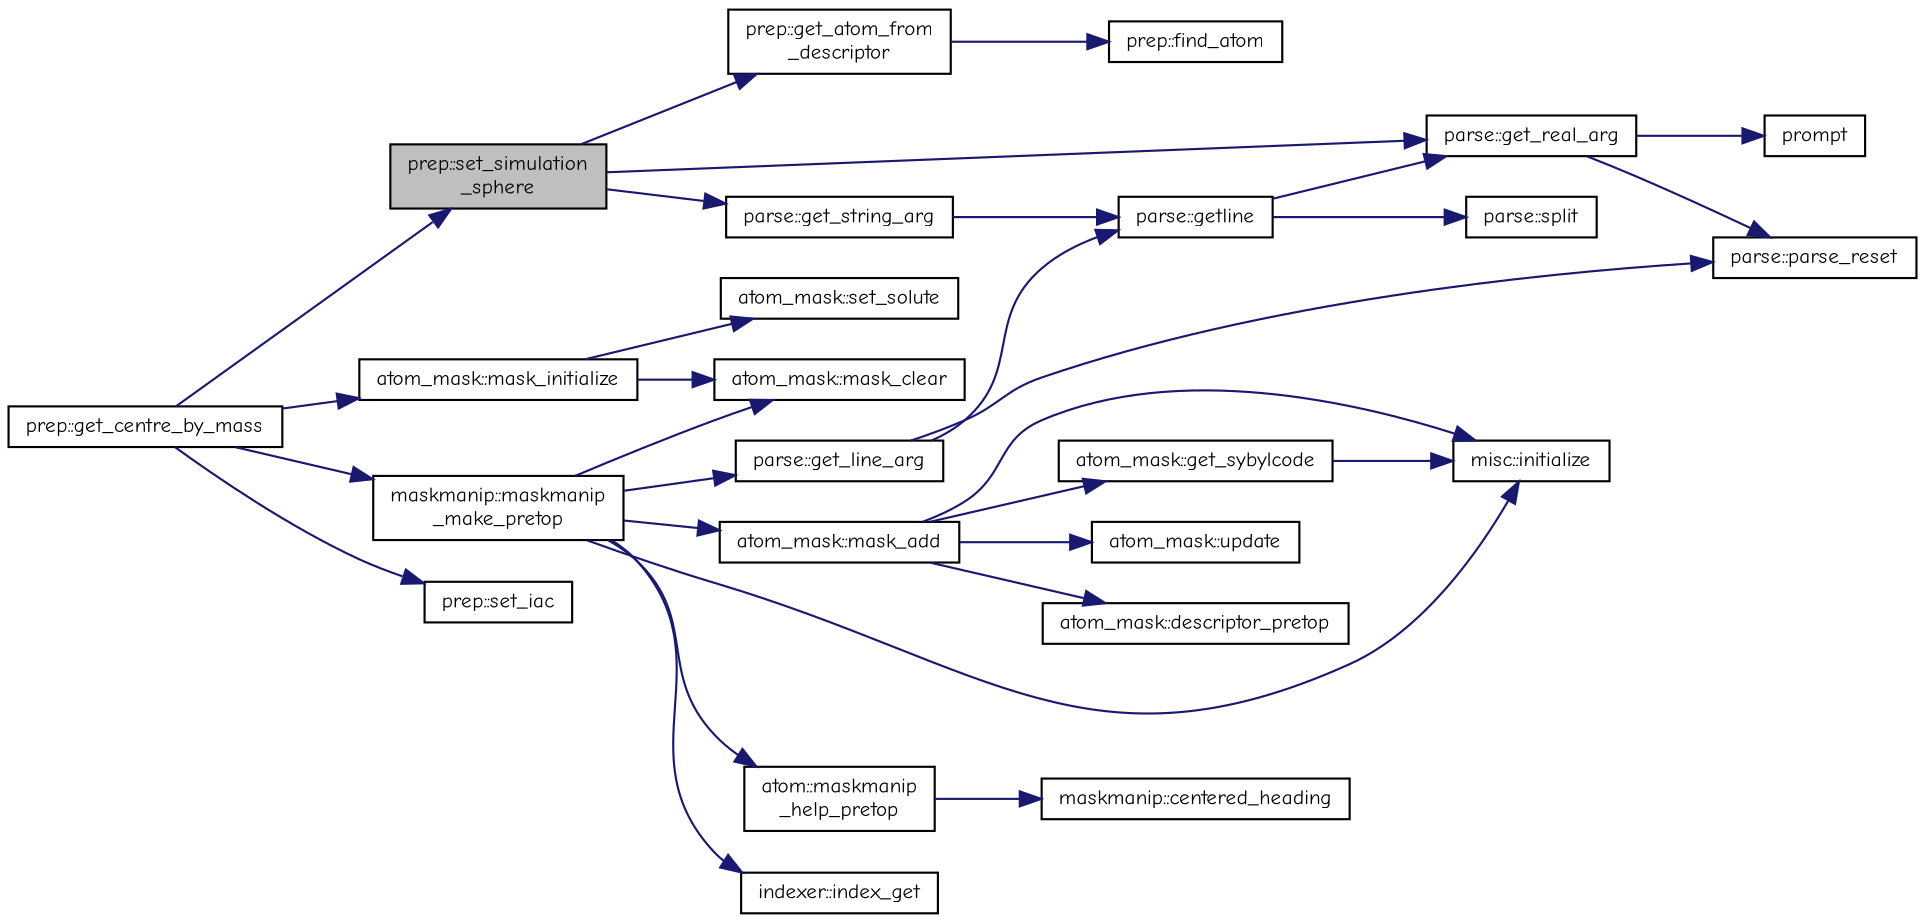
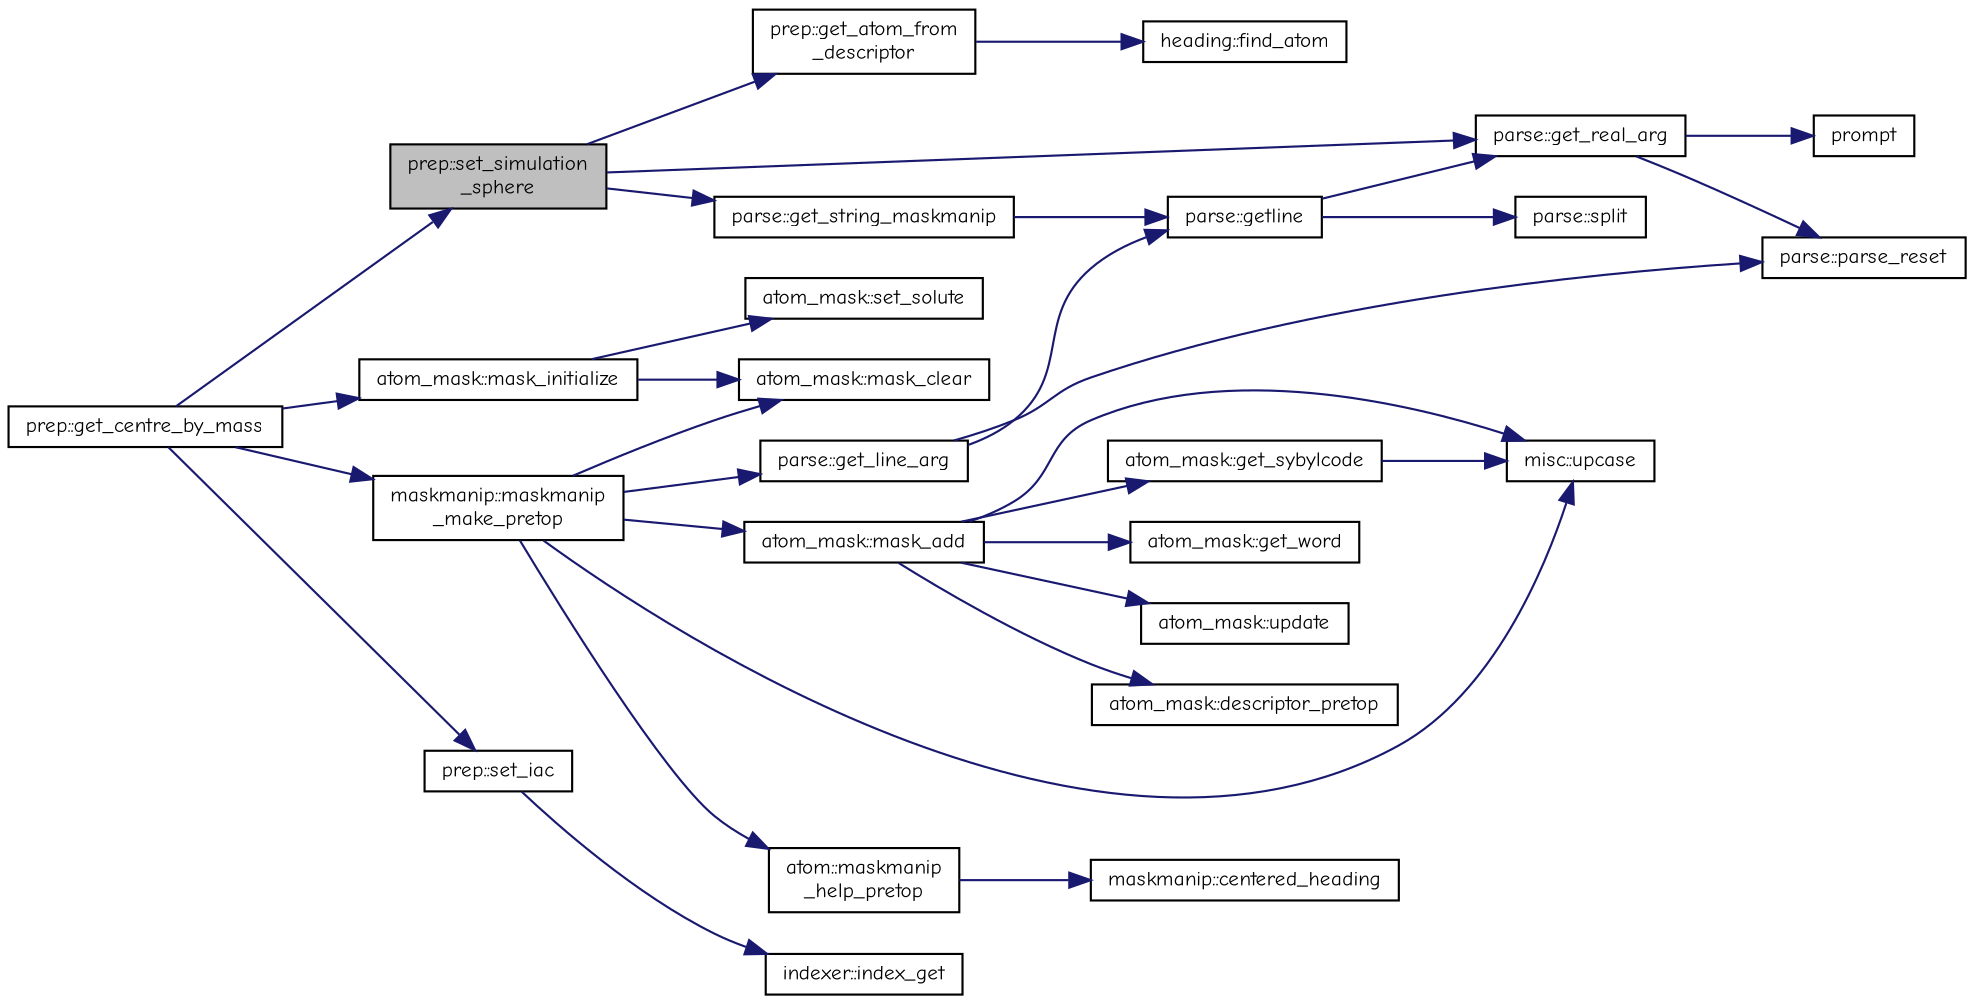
(1196, 42) -> (1245, 42)
(840, 217) -> (864, 217)
(1531, 461) -> (1581, 461)
none -> (1245, 542)
(675, 697) -> (627, 880)
